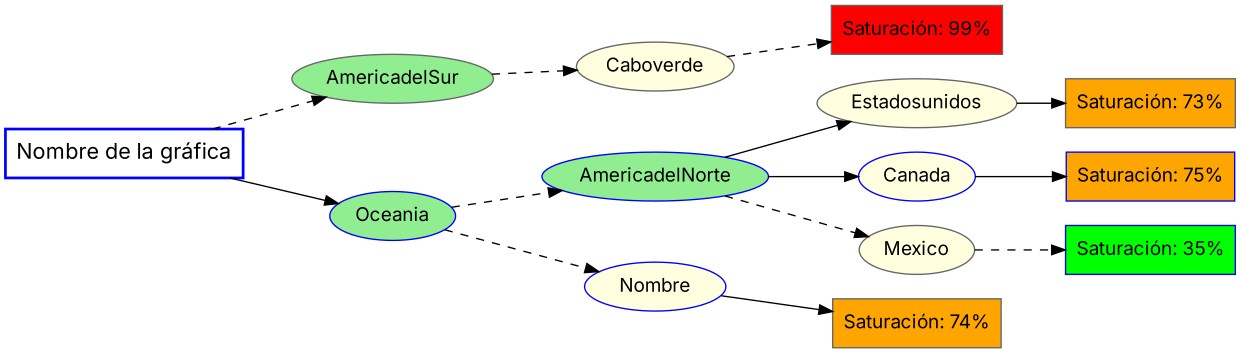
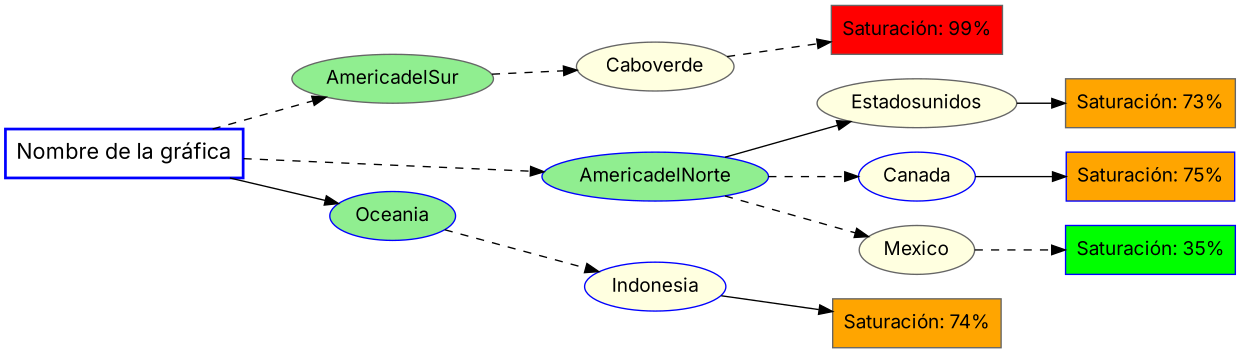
(806, 177) -> (806, 177)
(500, 200) -> (387, 165)
(655, 287) -> (655, 287)
